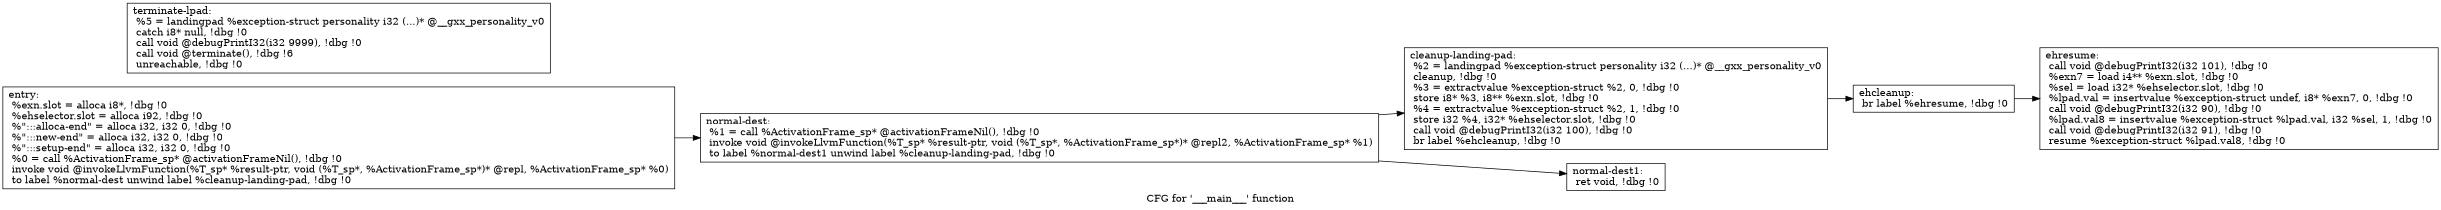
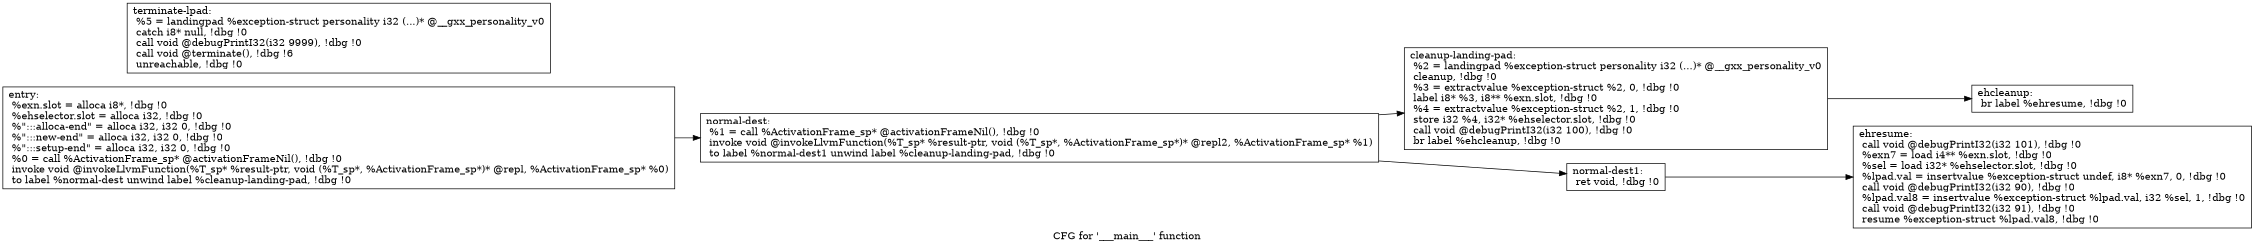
(1504, 98) -> (1504, 98)
(2023, 99) -> (1756, 177)
(106, 116) -> (106, 116)
